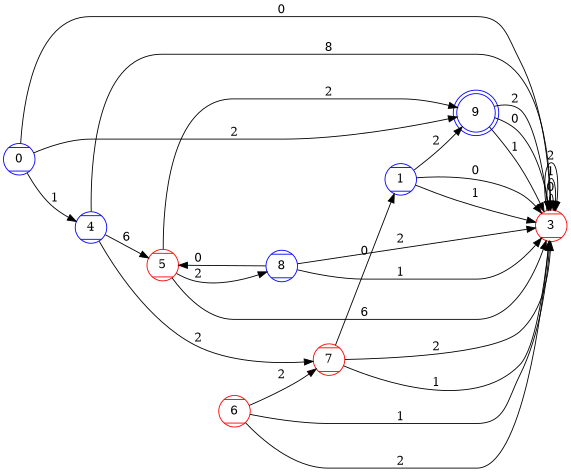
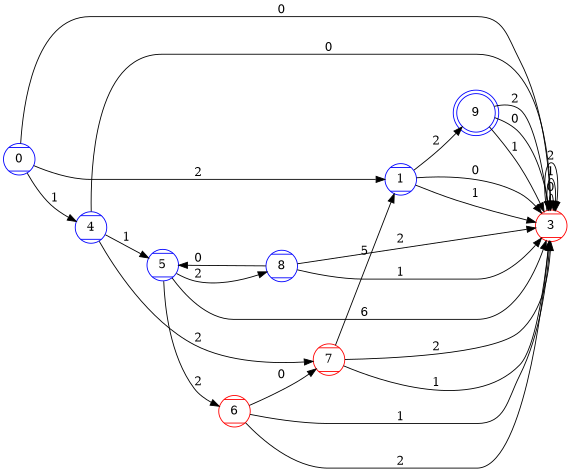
(329, 48) -> (329, 48)
(250, 99) -> (174, 348)
(241, 139) -> (204, 179)
(127, 238) -> (127, 238)
(365, 252) -> (365, 252)
(163, 265) -> (163, 265)
(282, 375) -> (282, 375)
